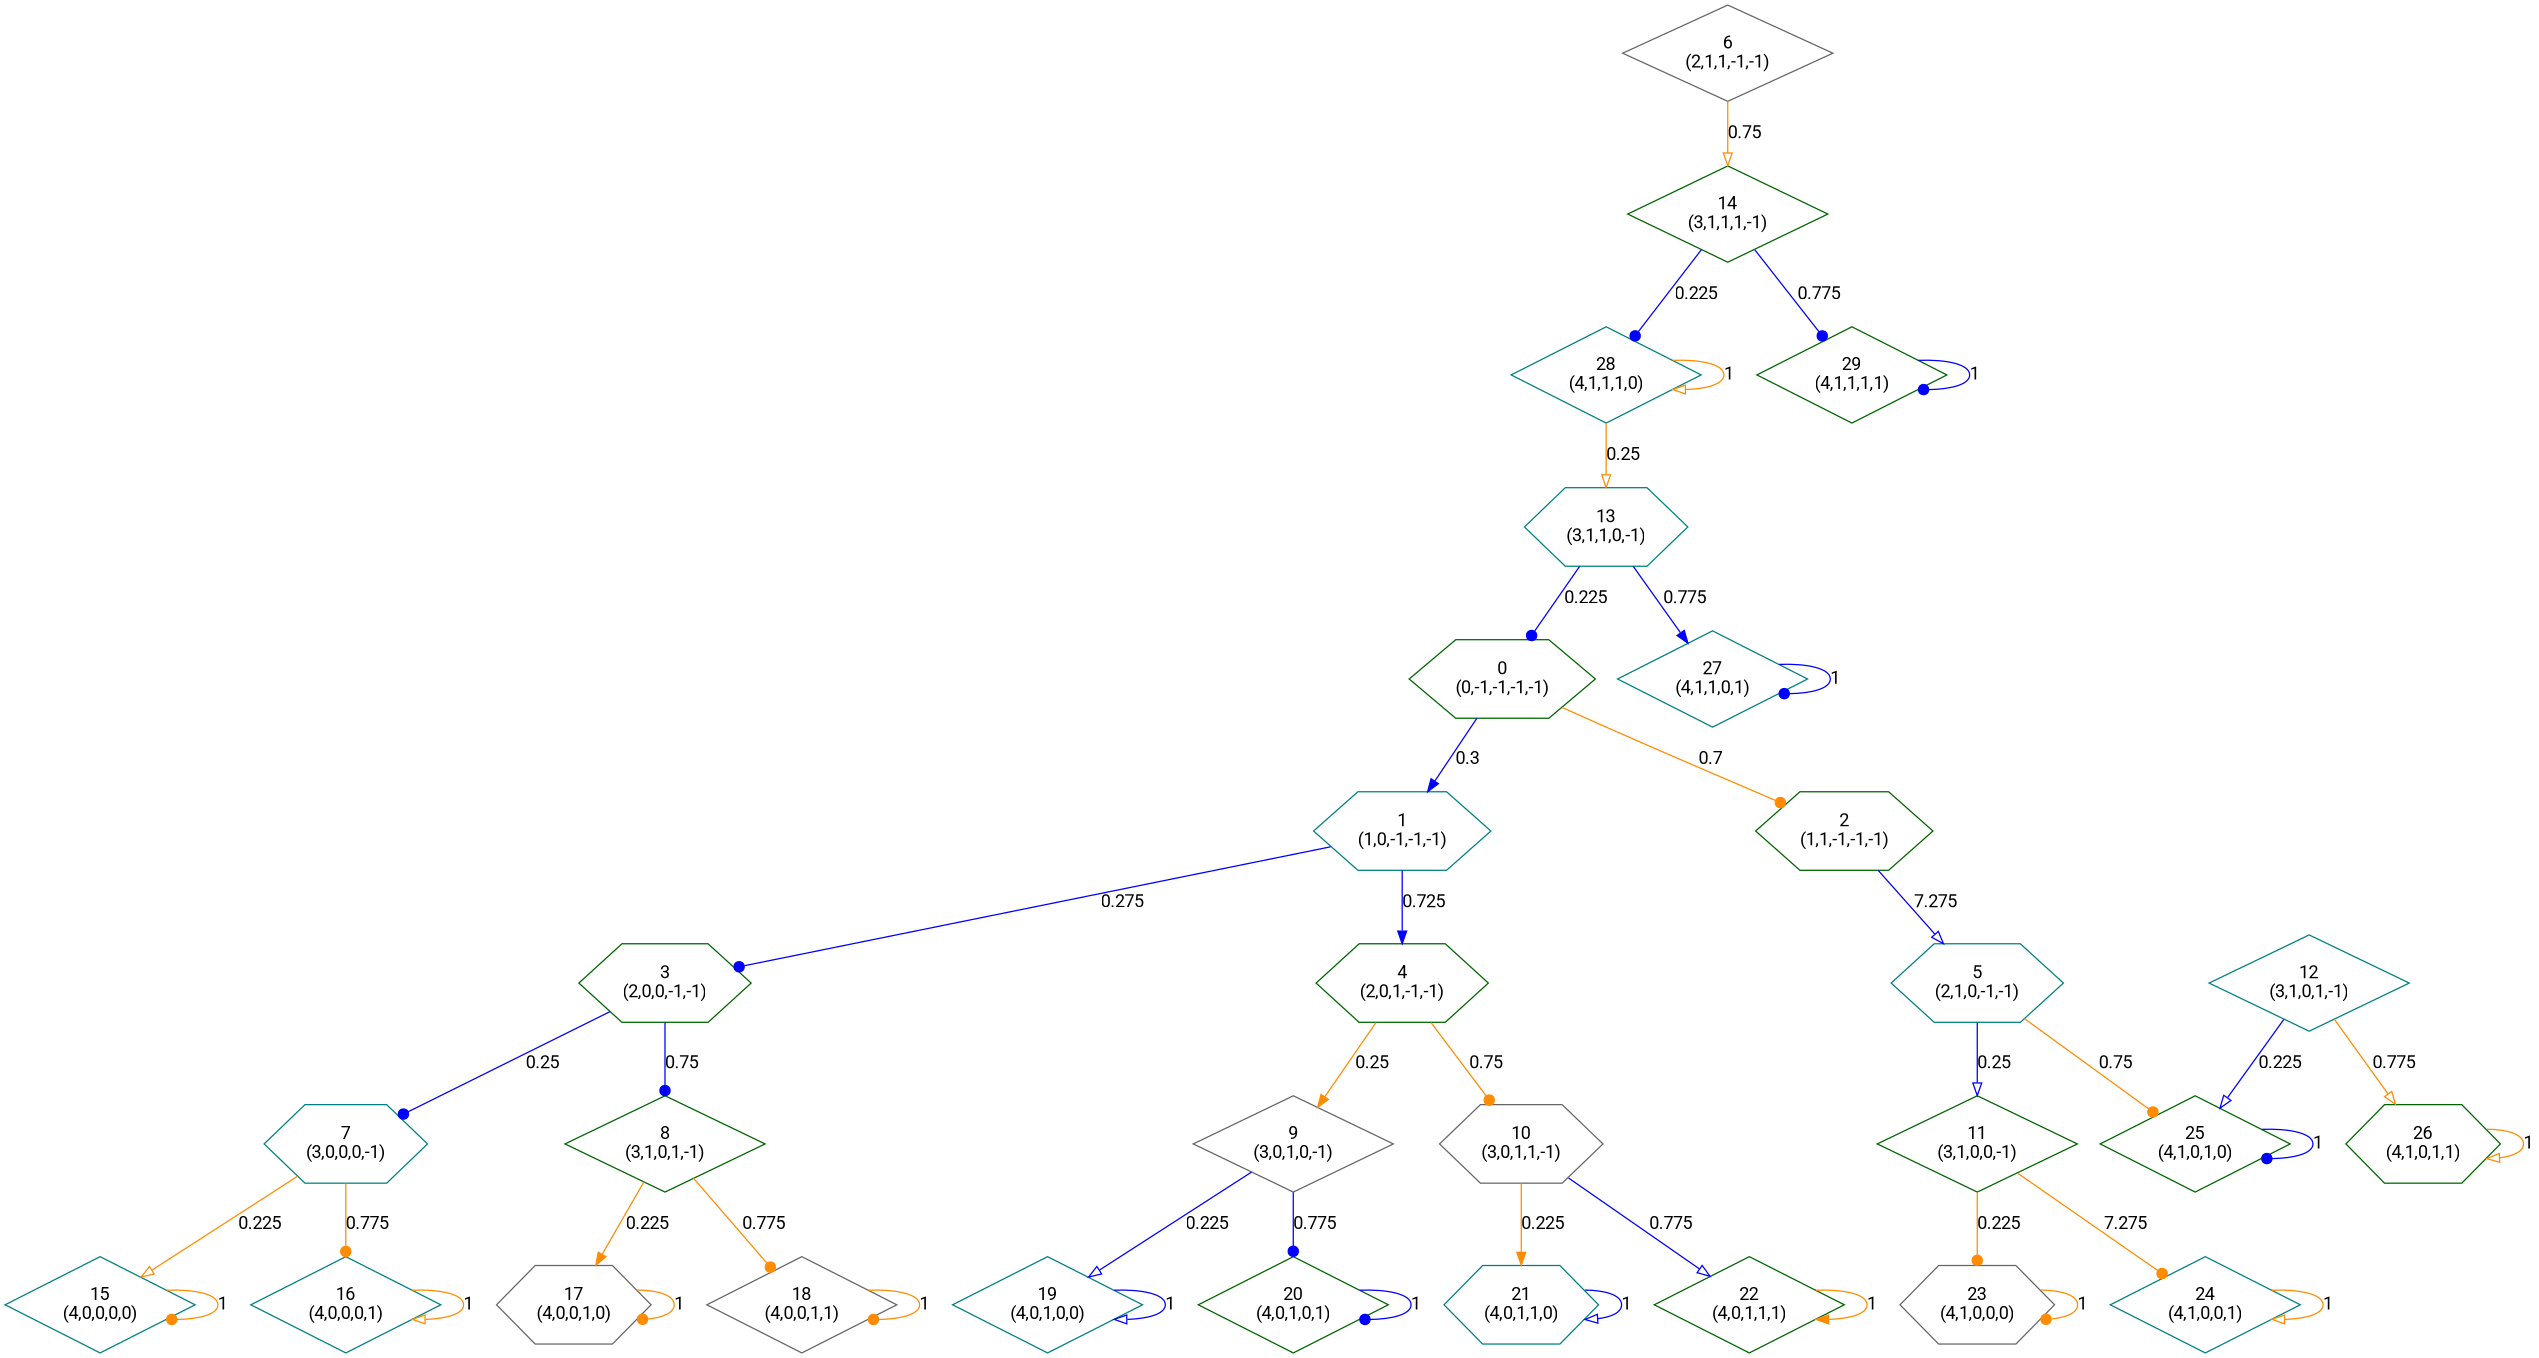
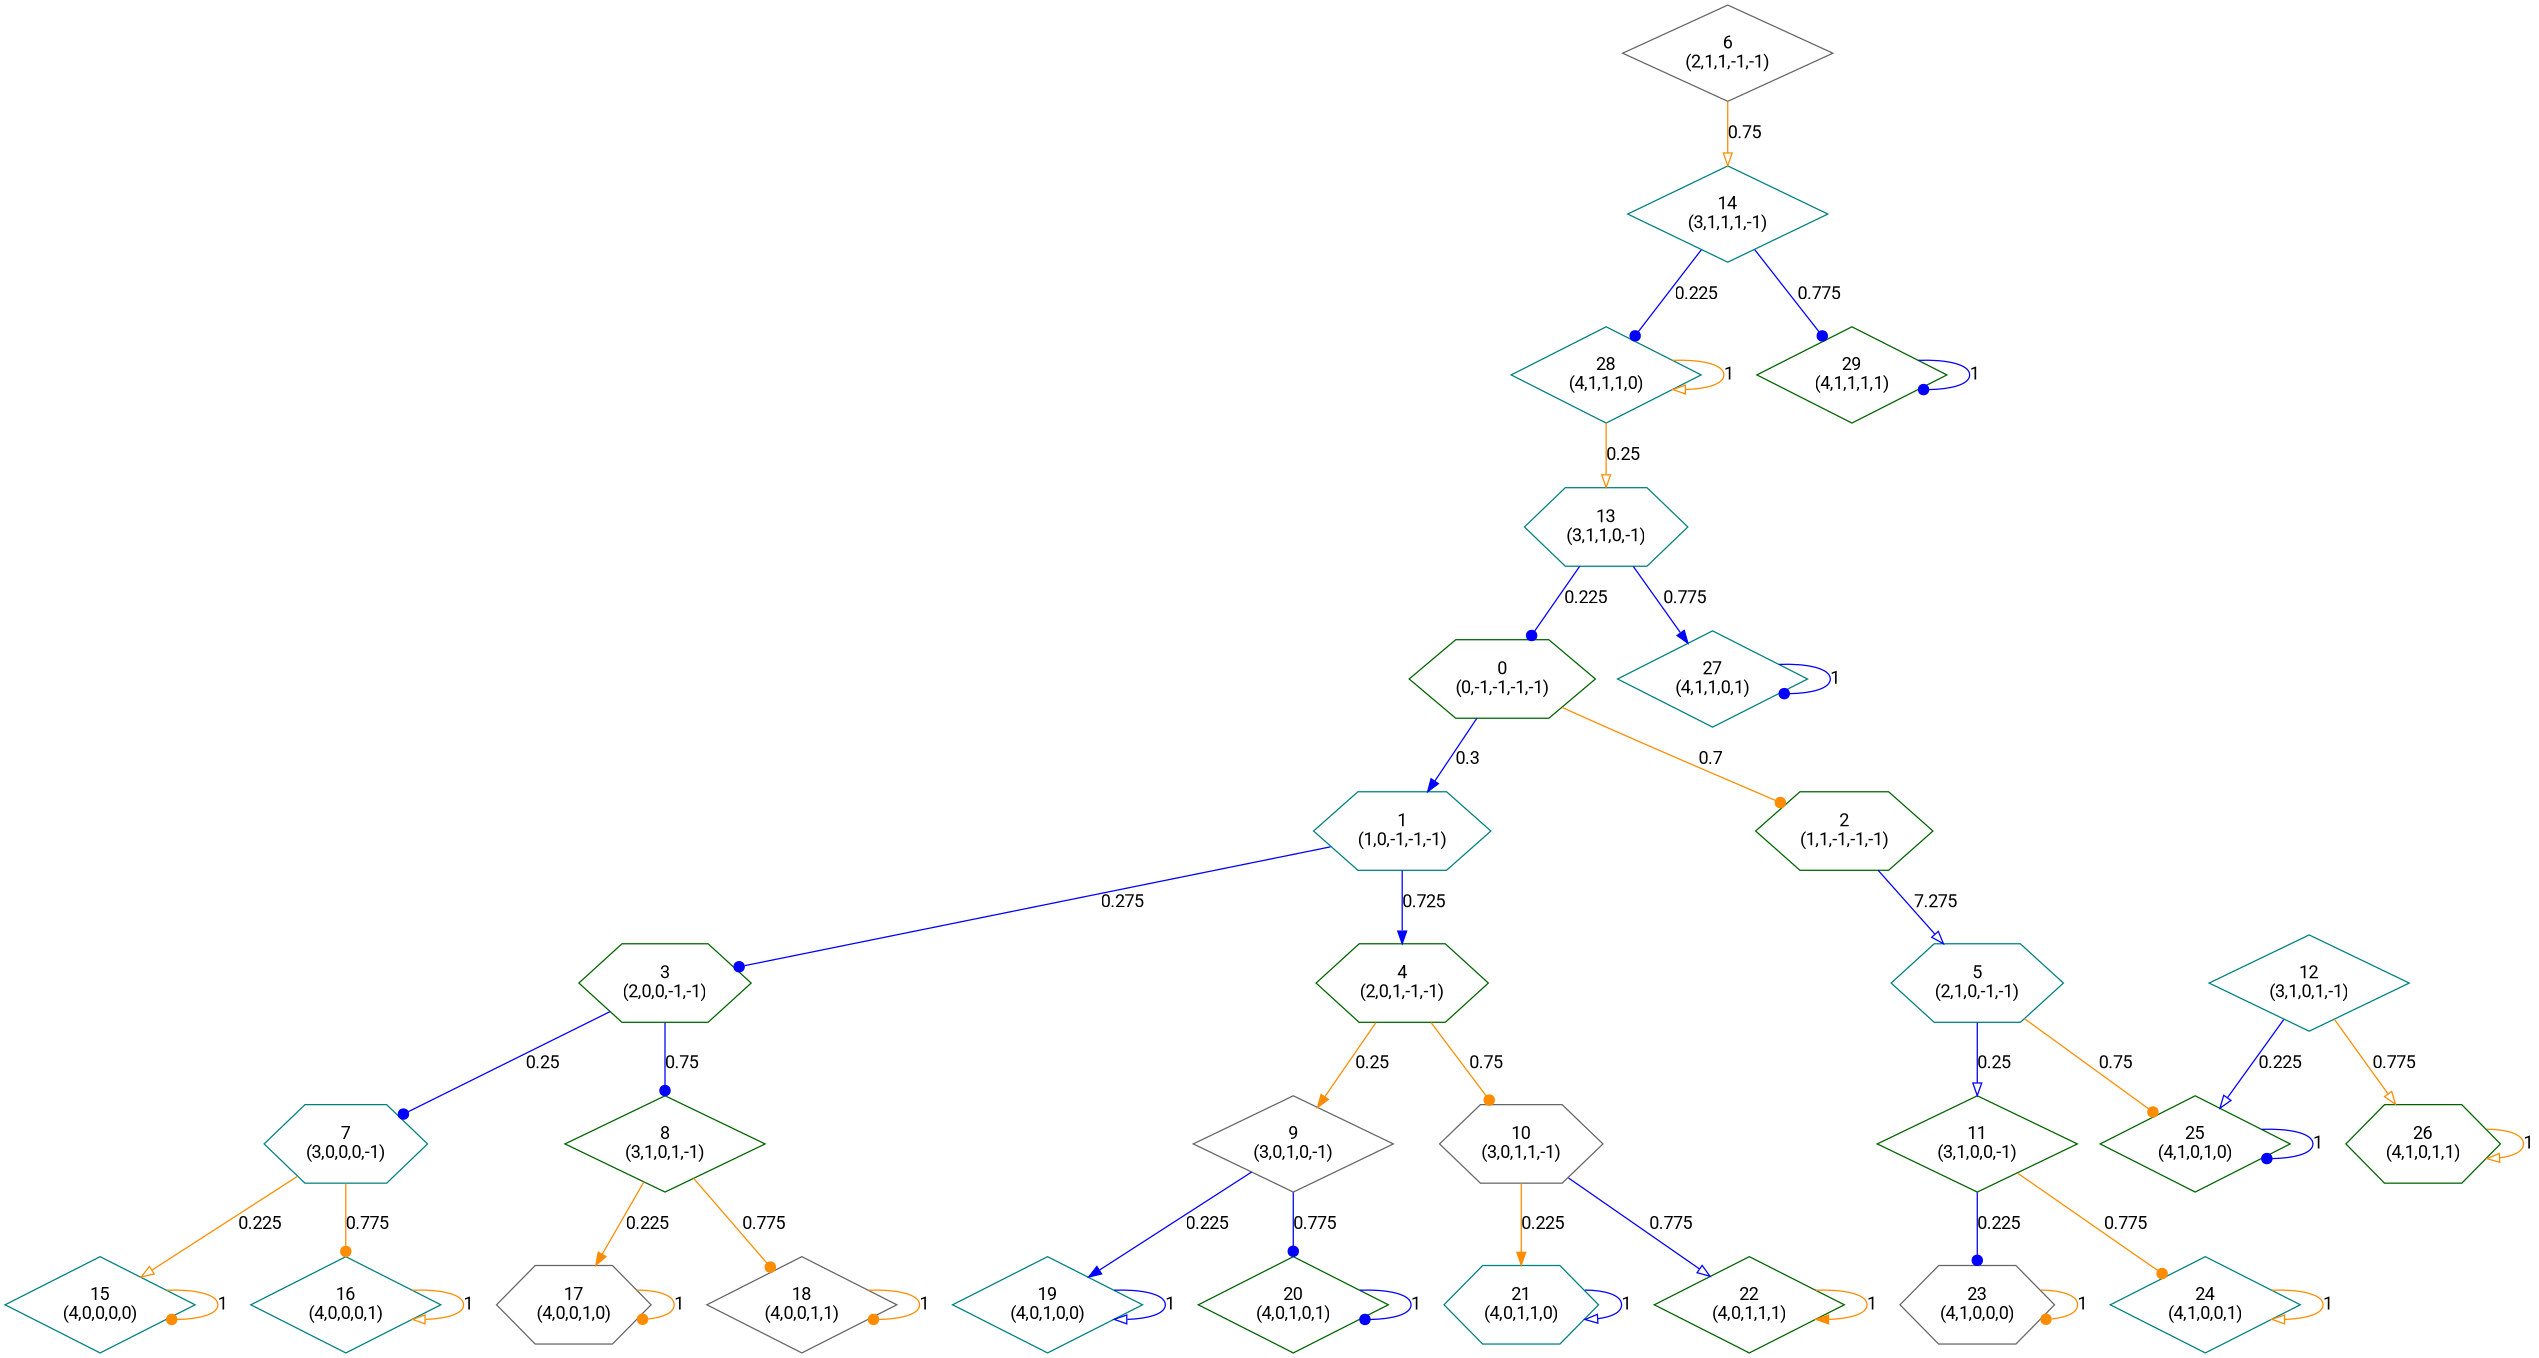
(1728, 214) -> (1728, 214)
(1176, 1221) -> (1176, 1221)
(1977, 1224) -> (1977, 1224)
(2125, 1224) -> (2125, 1224)
